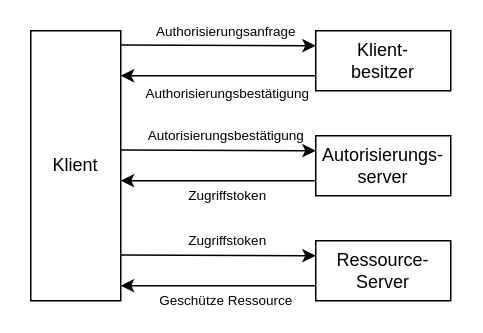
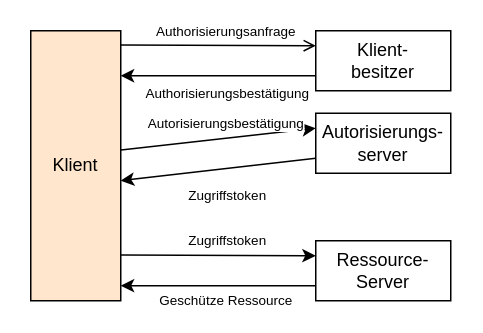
(304, 46) -> (306, 46)
(76, 166) -> (76, 166)
(383, 166) -> (383, 143)
